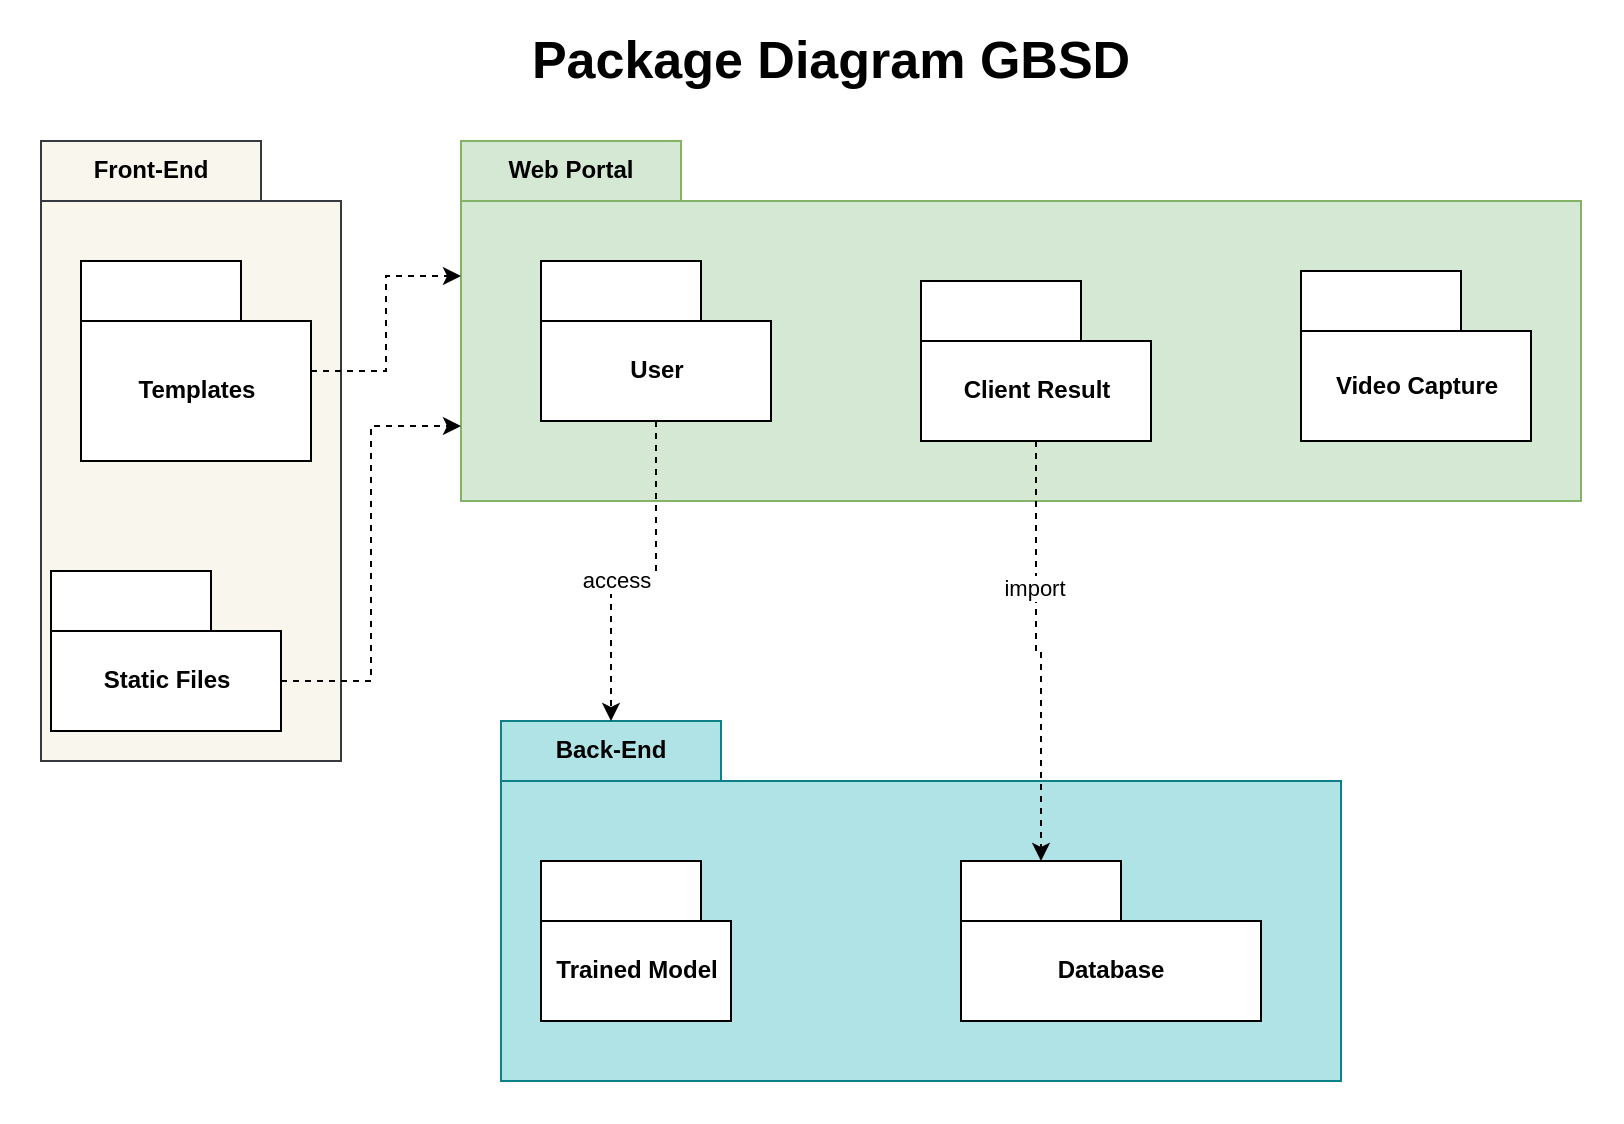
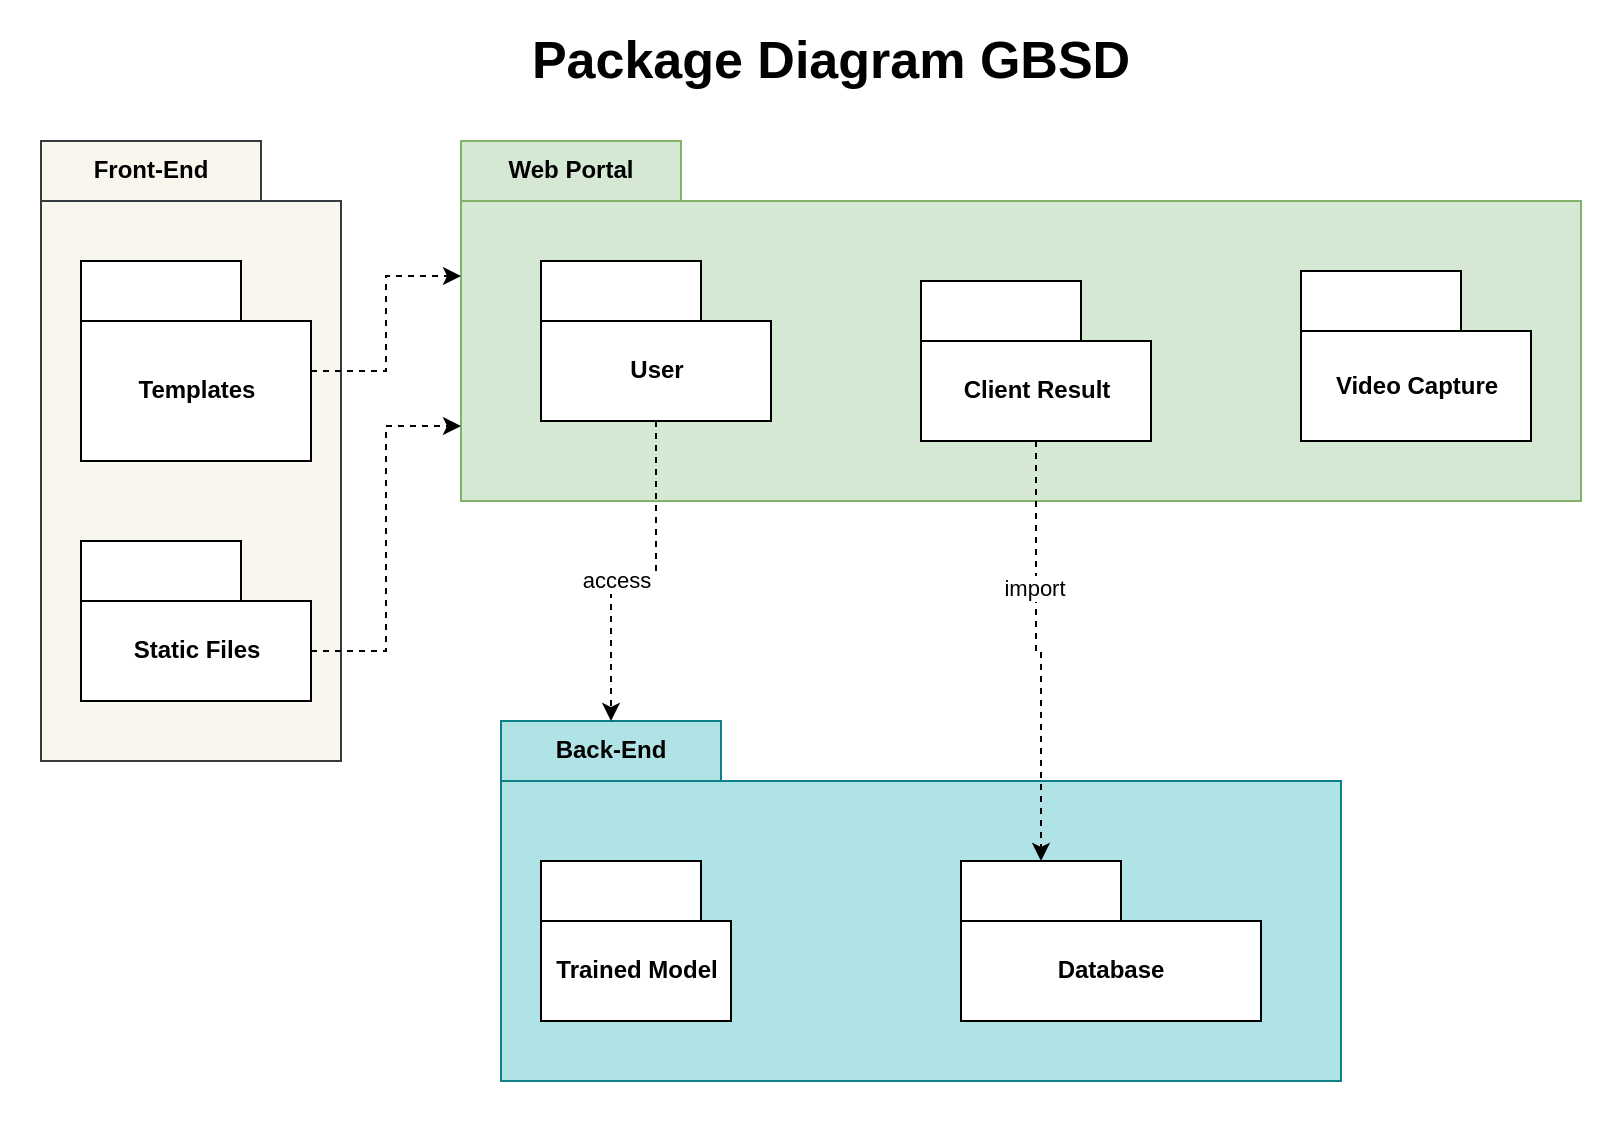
(166, 651) -> (196, 621)
